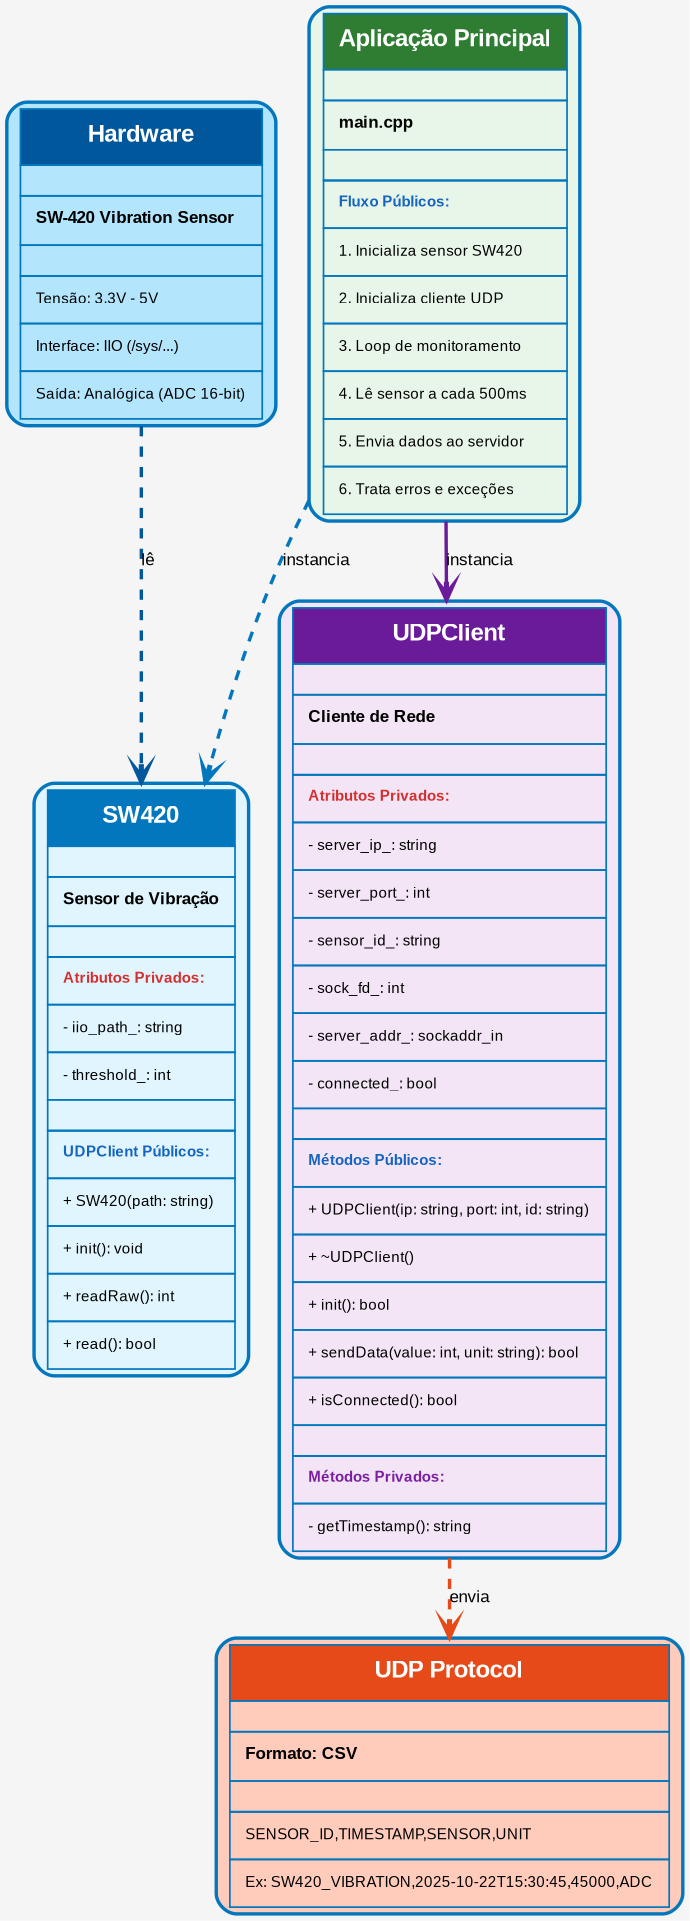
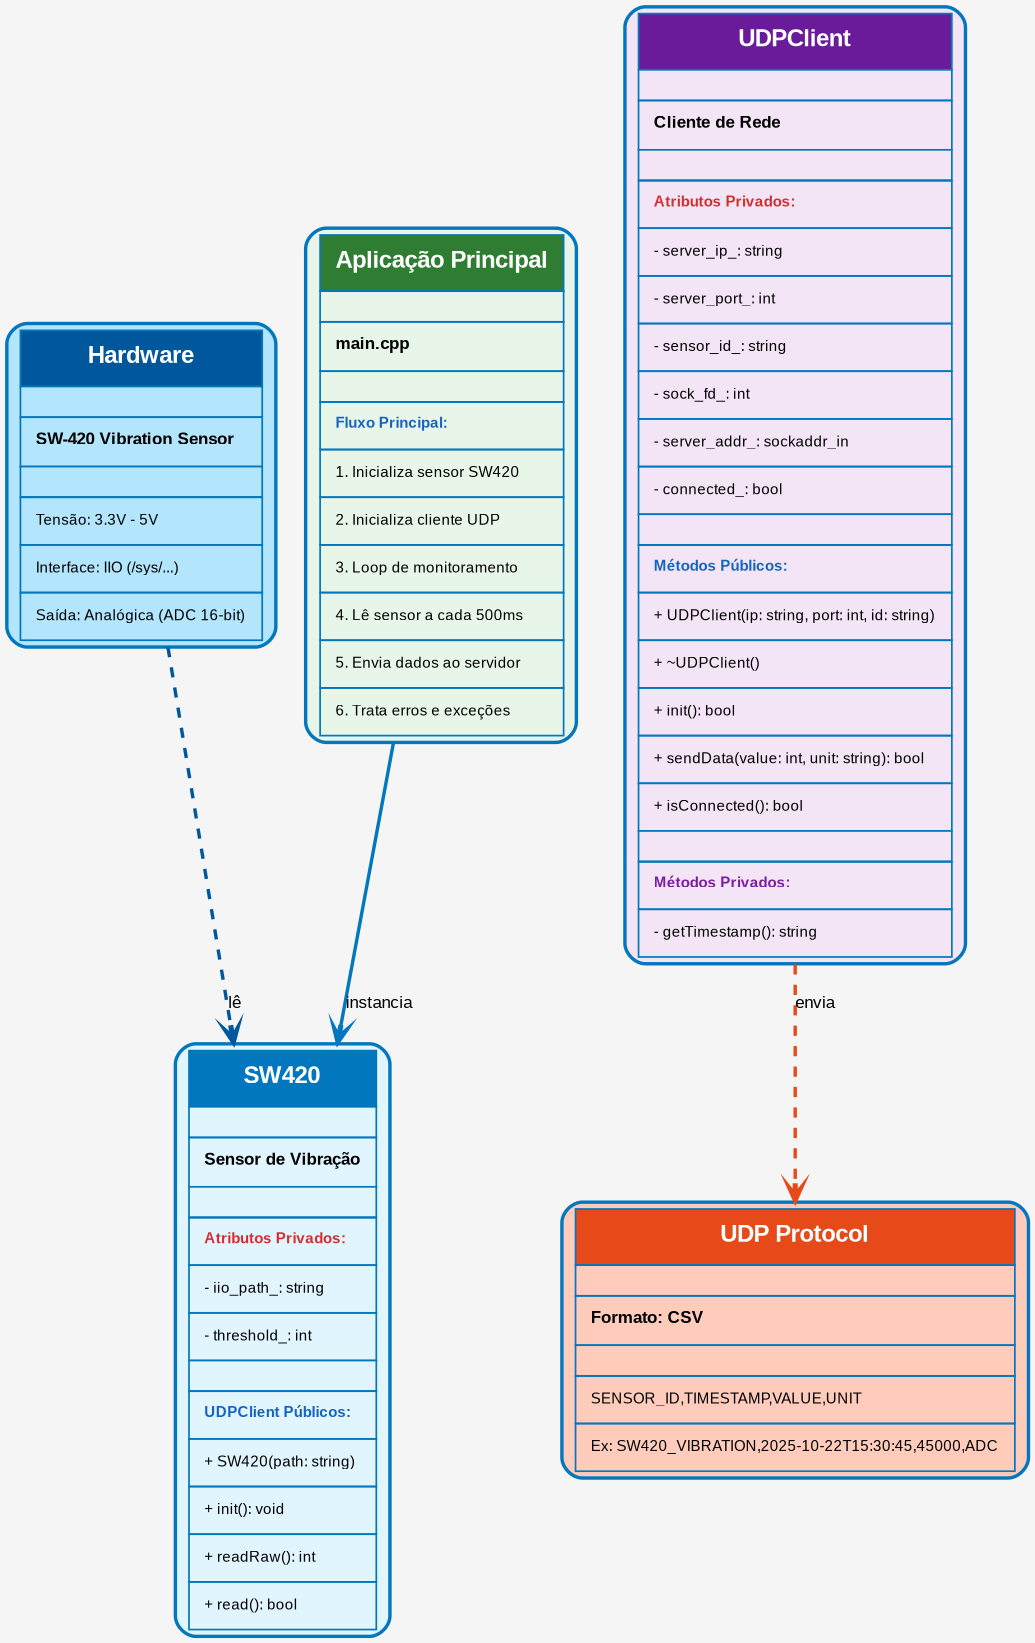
(395, 202) -> (392, 423)
(446, 552) -> none
(253, 631) -> (367, 885)
(389, 1835) -> (727, 1399)
